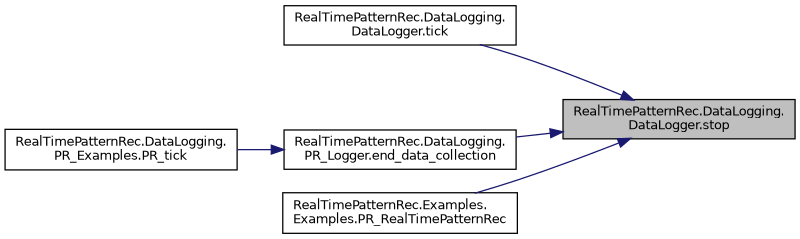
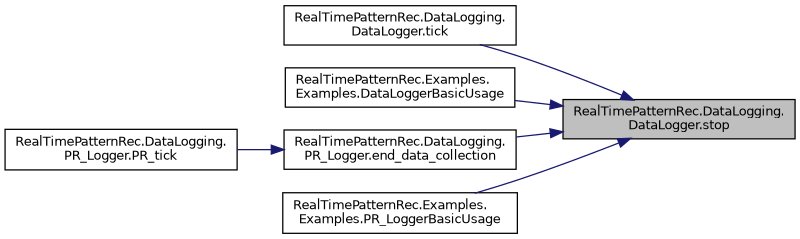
none -> (400, 87)
(121, 150) -> (121, 150)
(400, 213) -> (400, 213)
